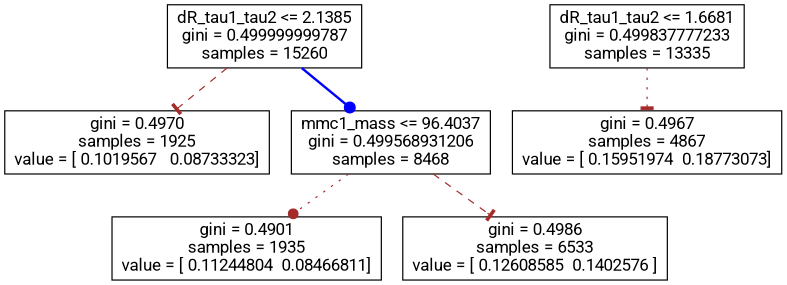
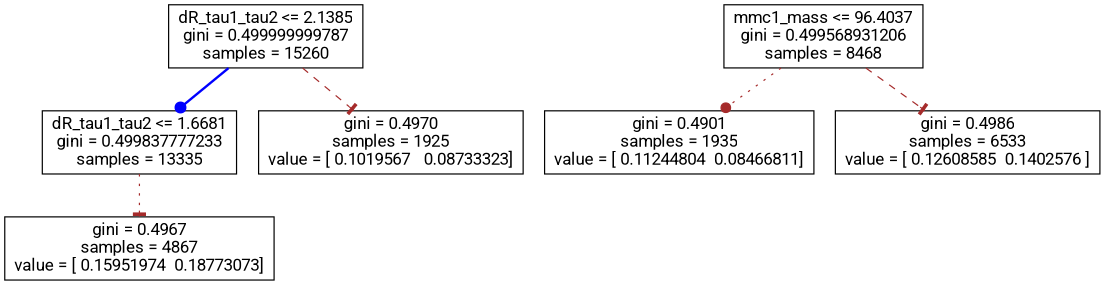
(324, 86) -> (206, 86)
